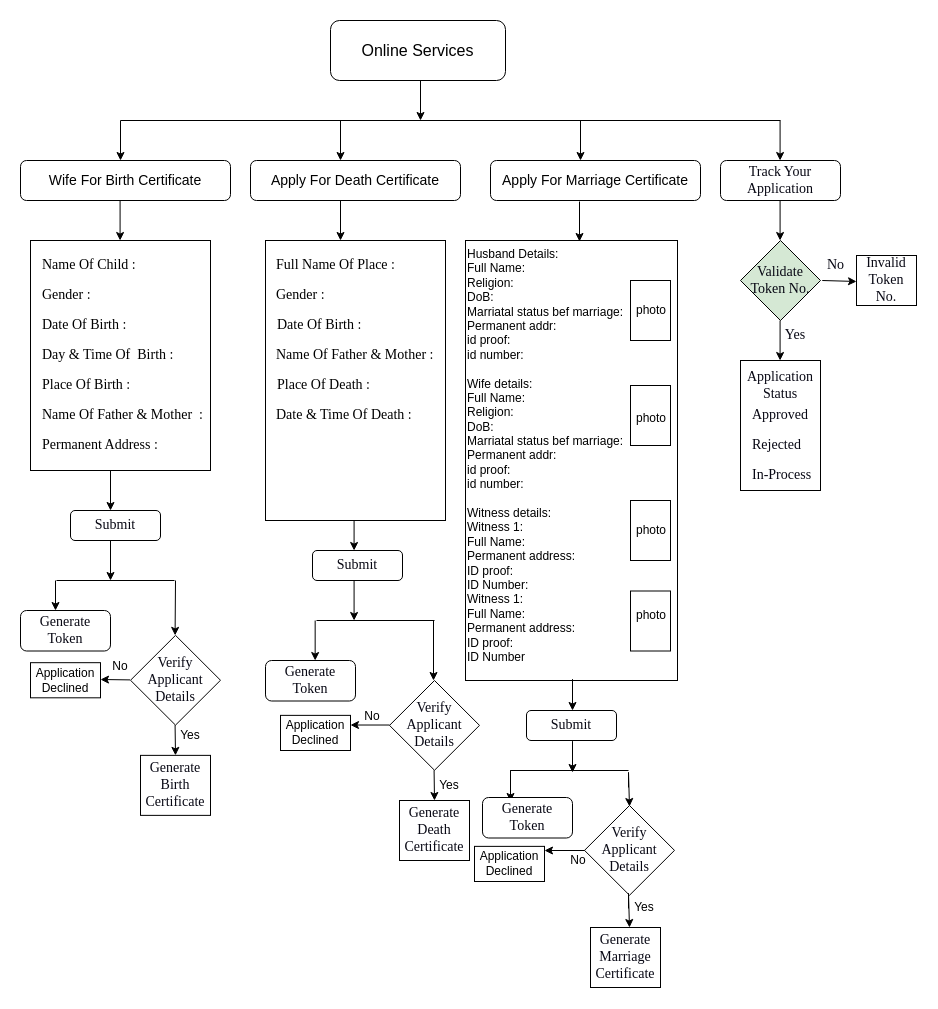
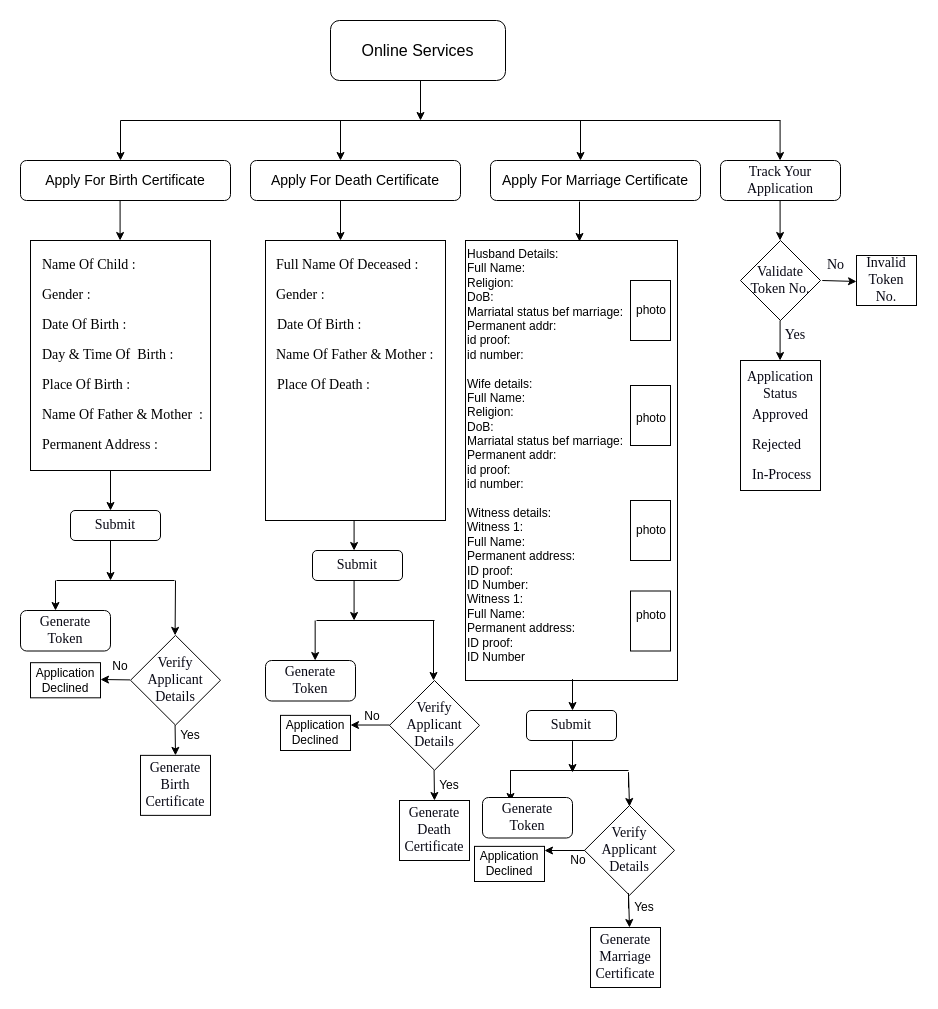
(126, 181) -> (126, 181)
(340, 266) -> (354, 266)
(781, 281) -> (781, 281)
(357, 416) -> none
